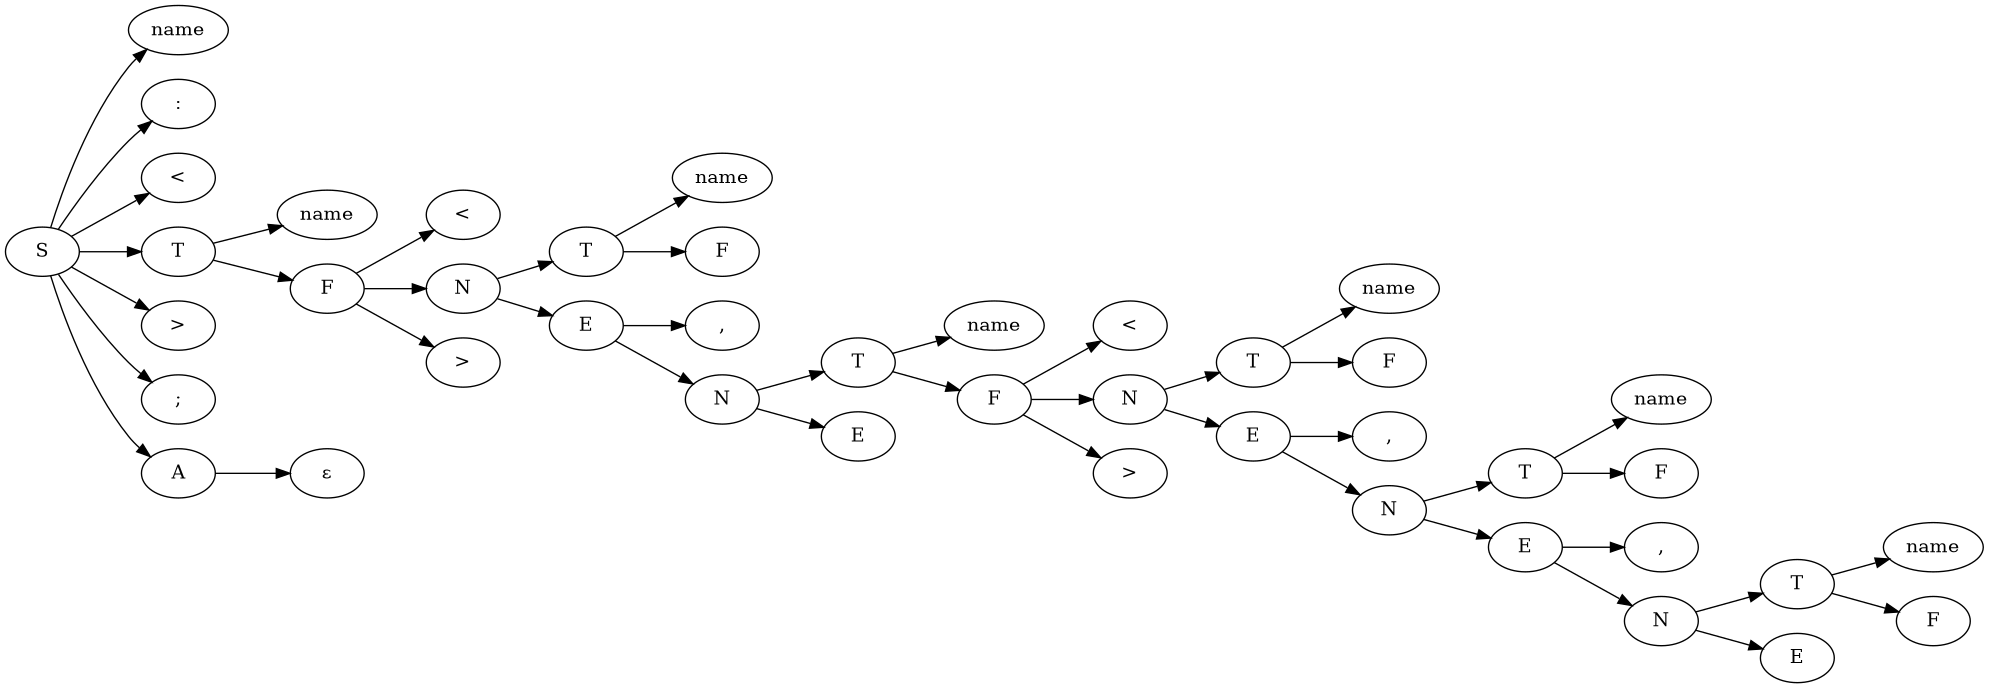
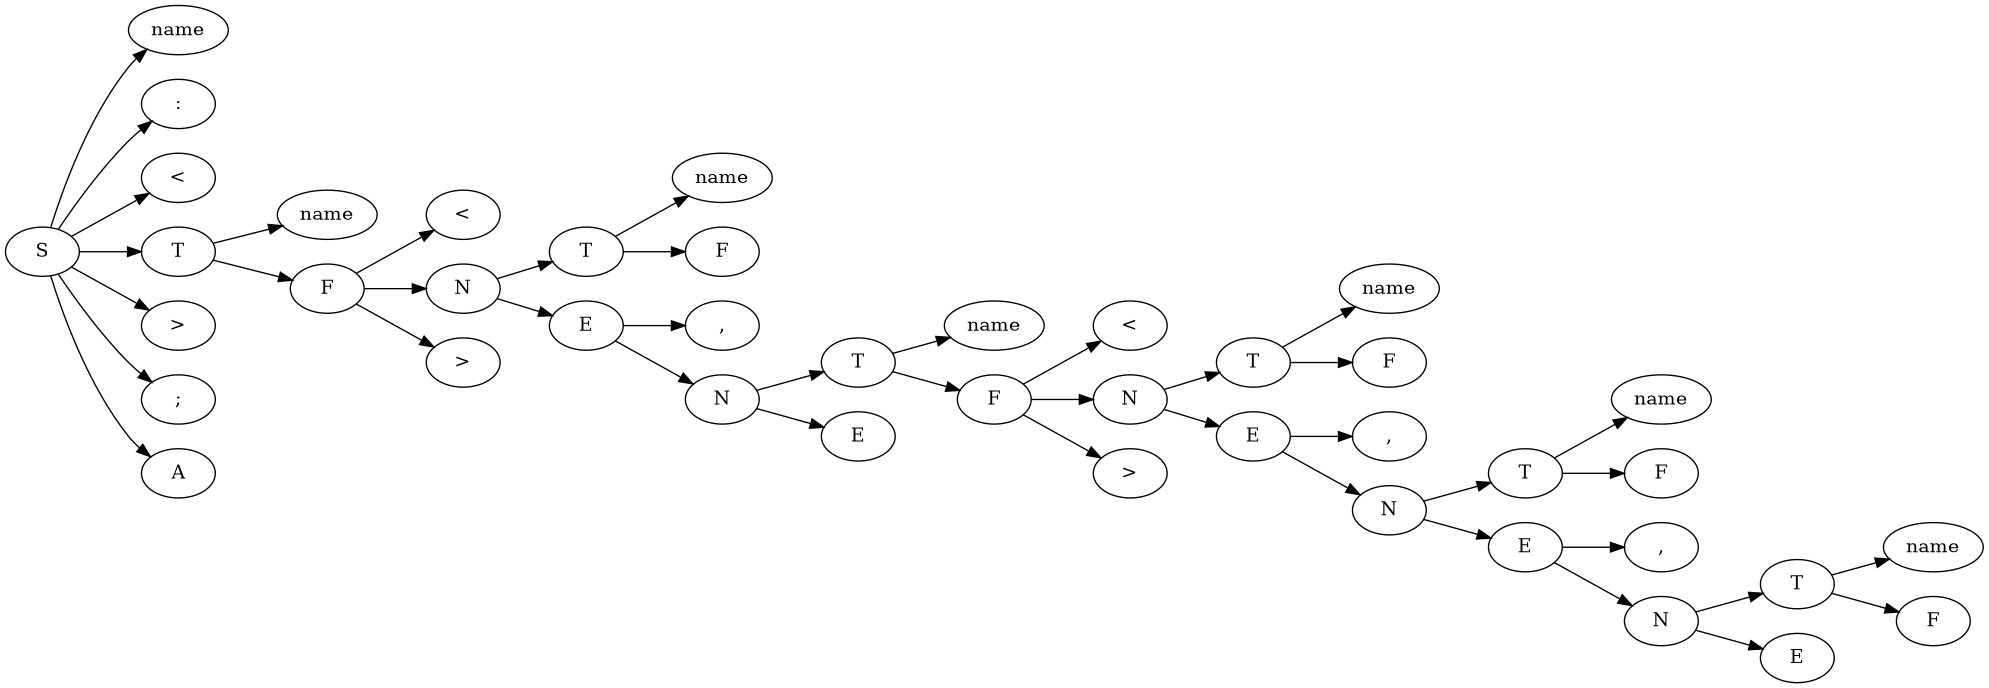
(327, 473) -> none
